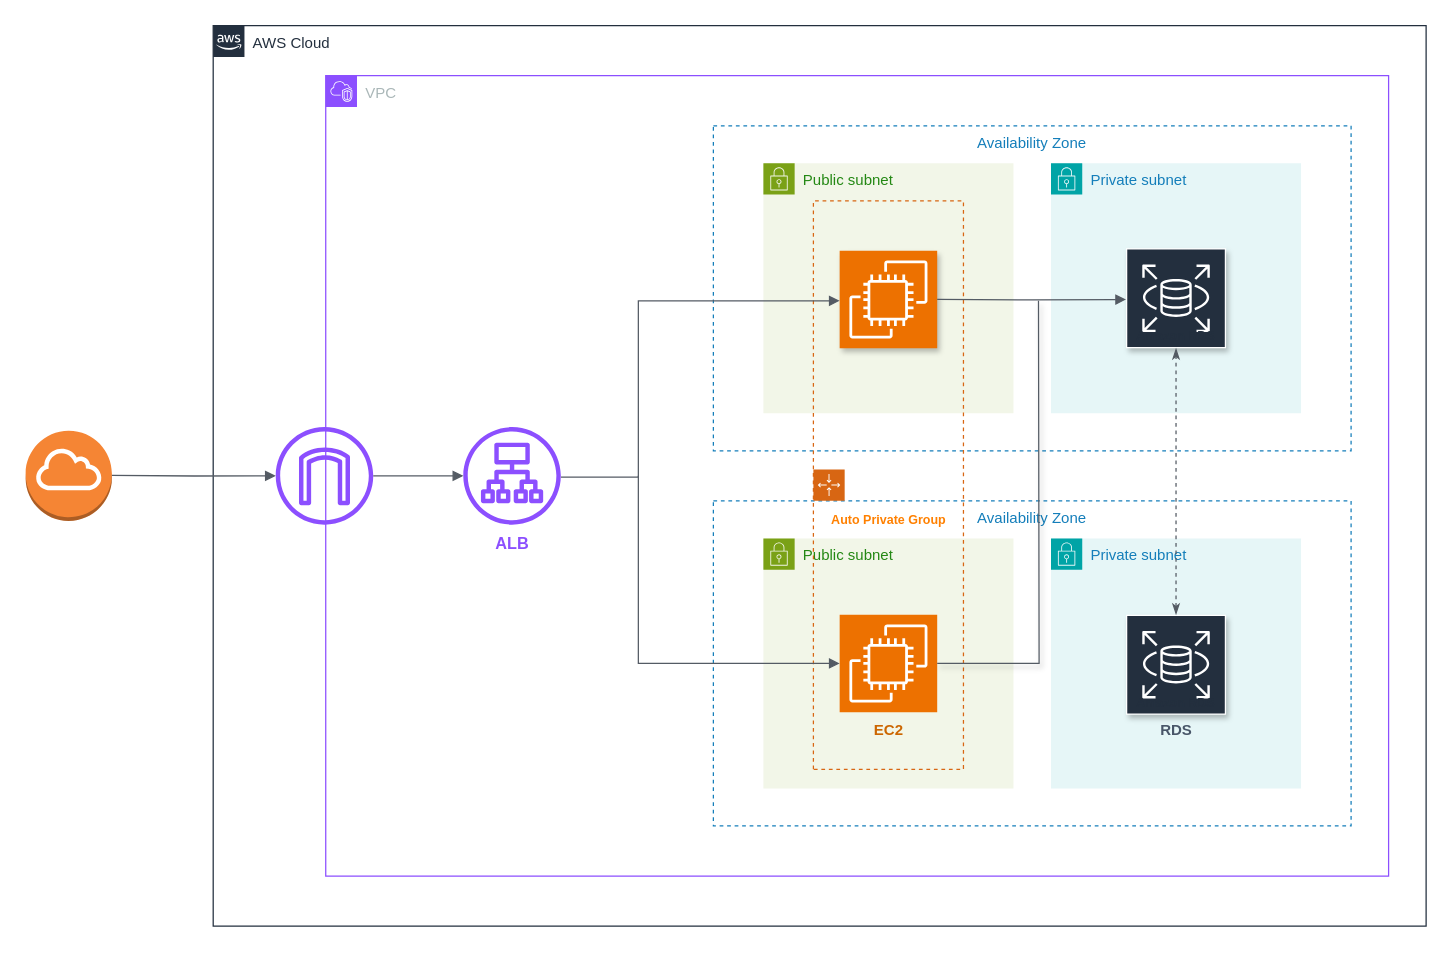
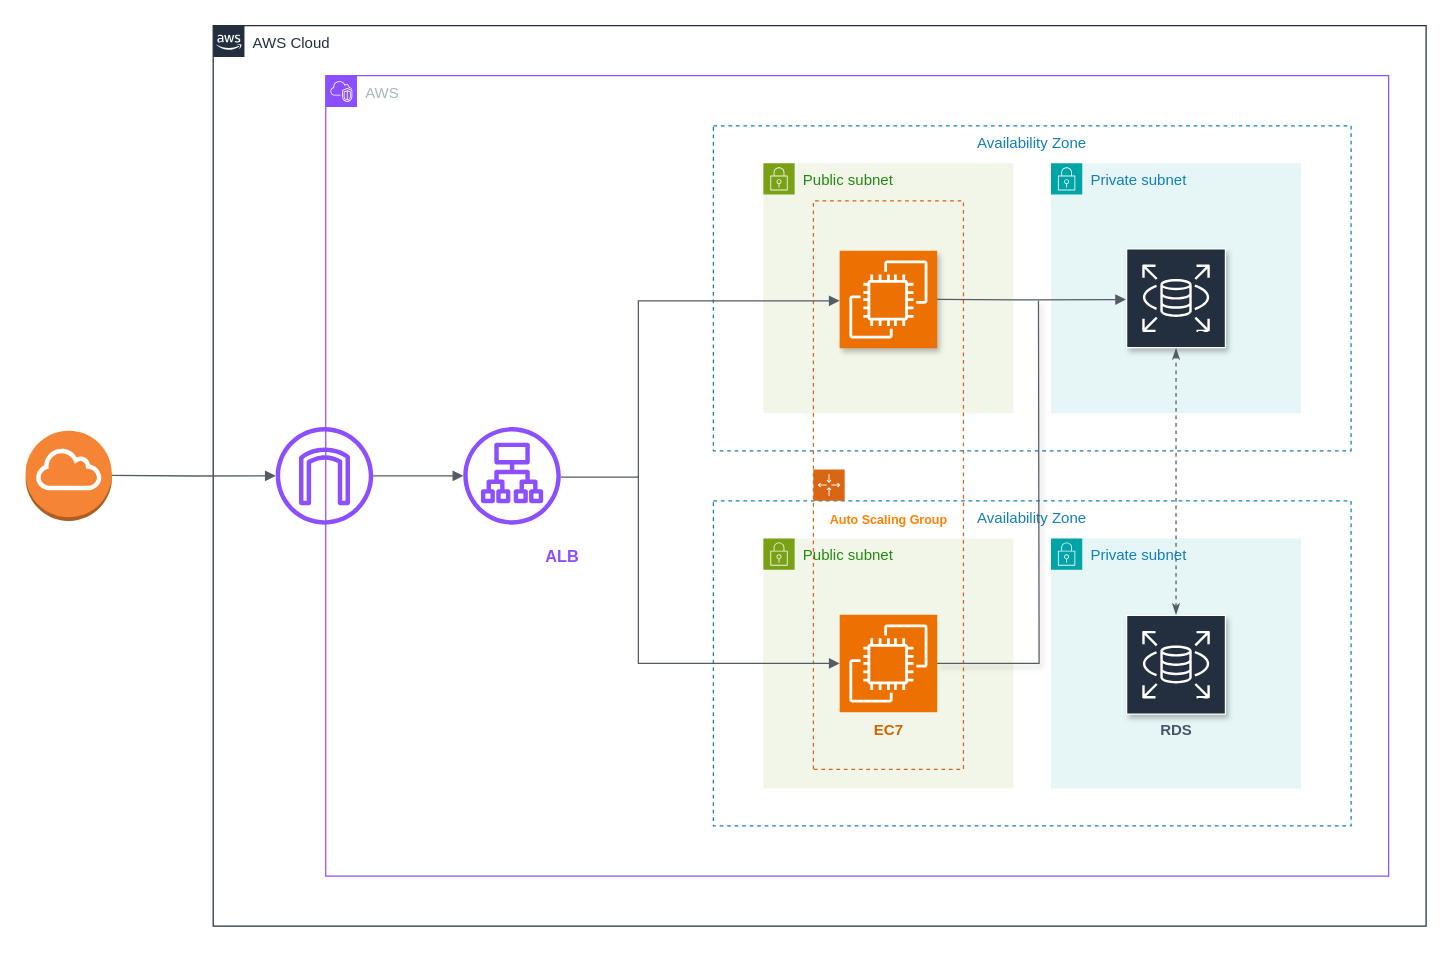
(378, 93) -> (378, 93)
(889, 519) -> (889, 519)
(512, 543) -> (562, 556)
(889, 731) -> (889, 731)
